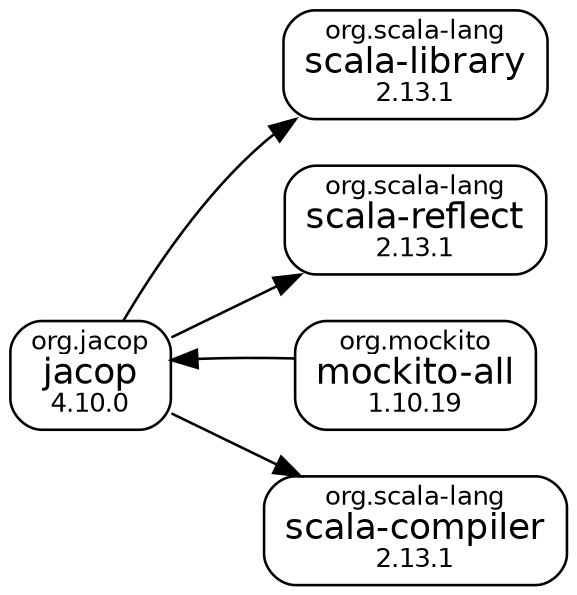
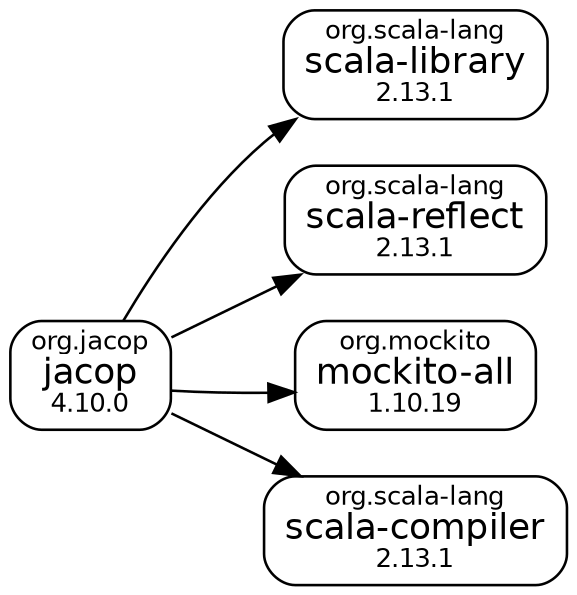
(246, 358) -> (220, 393)
